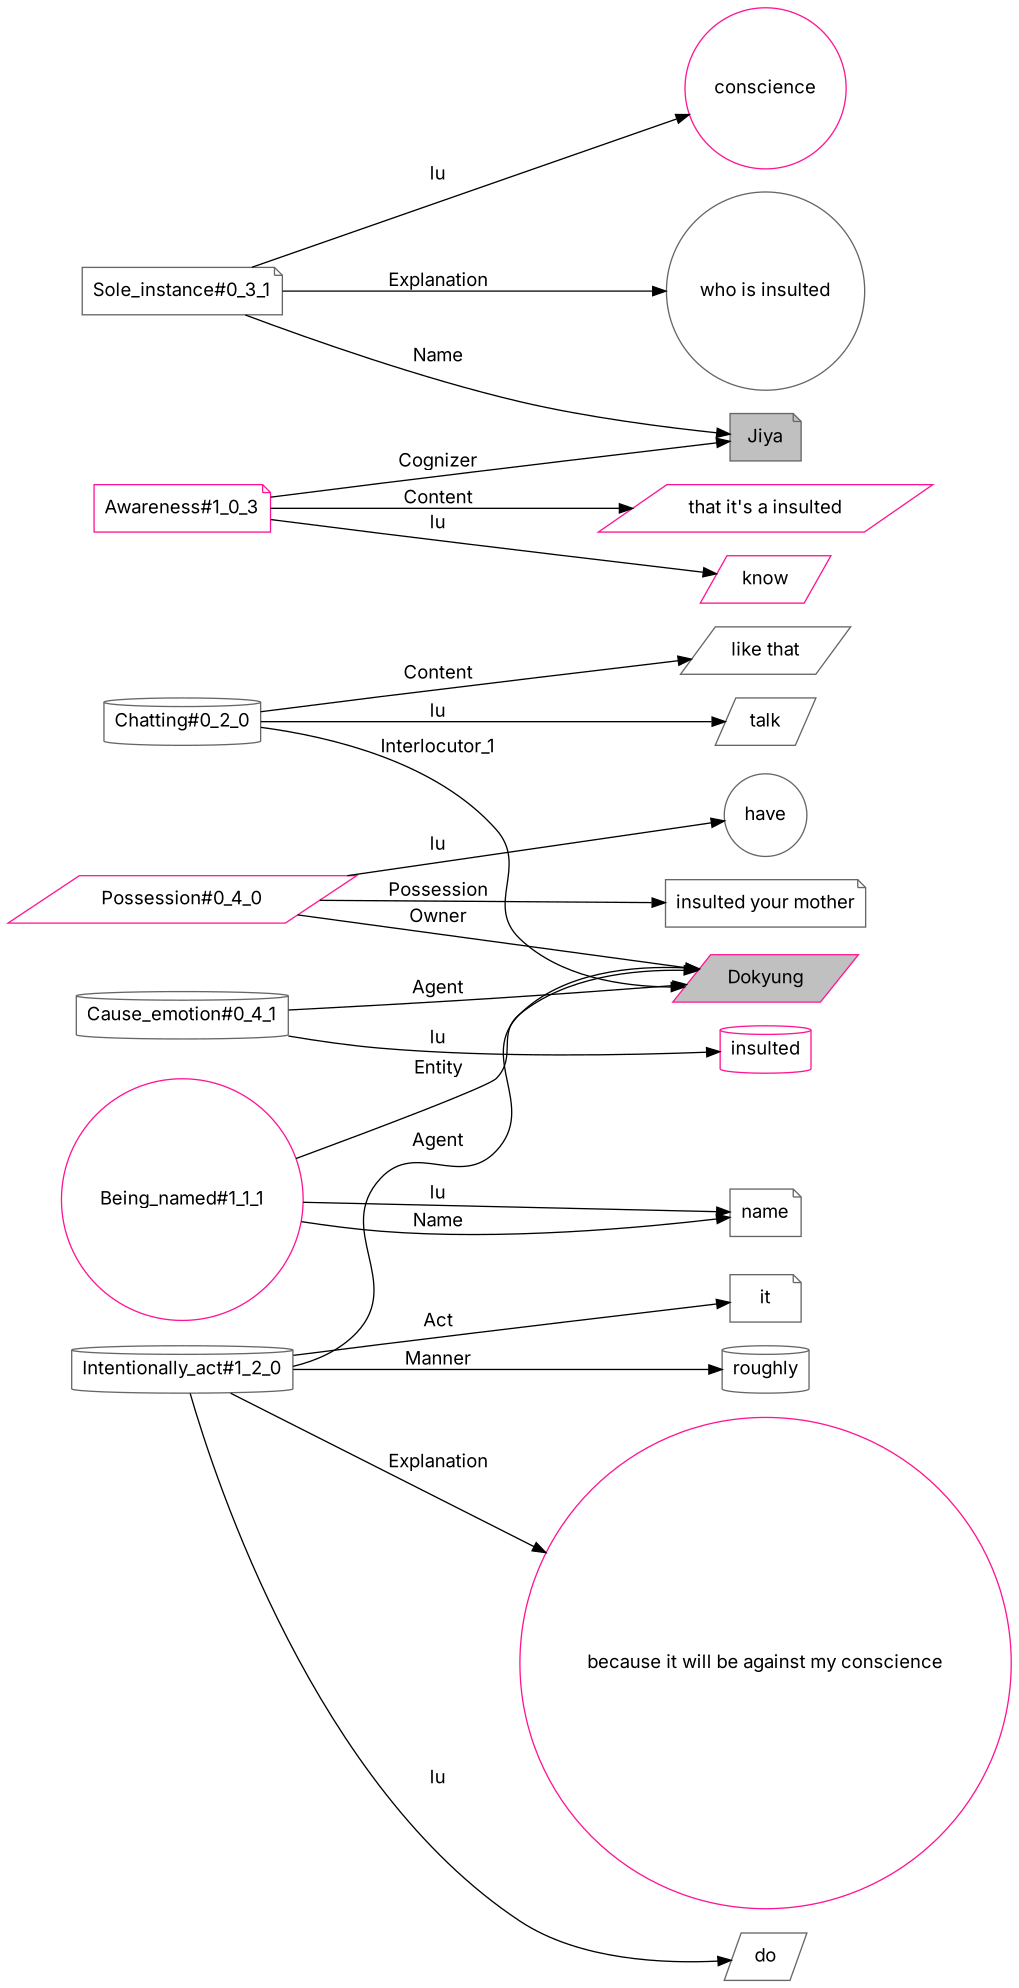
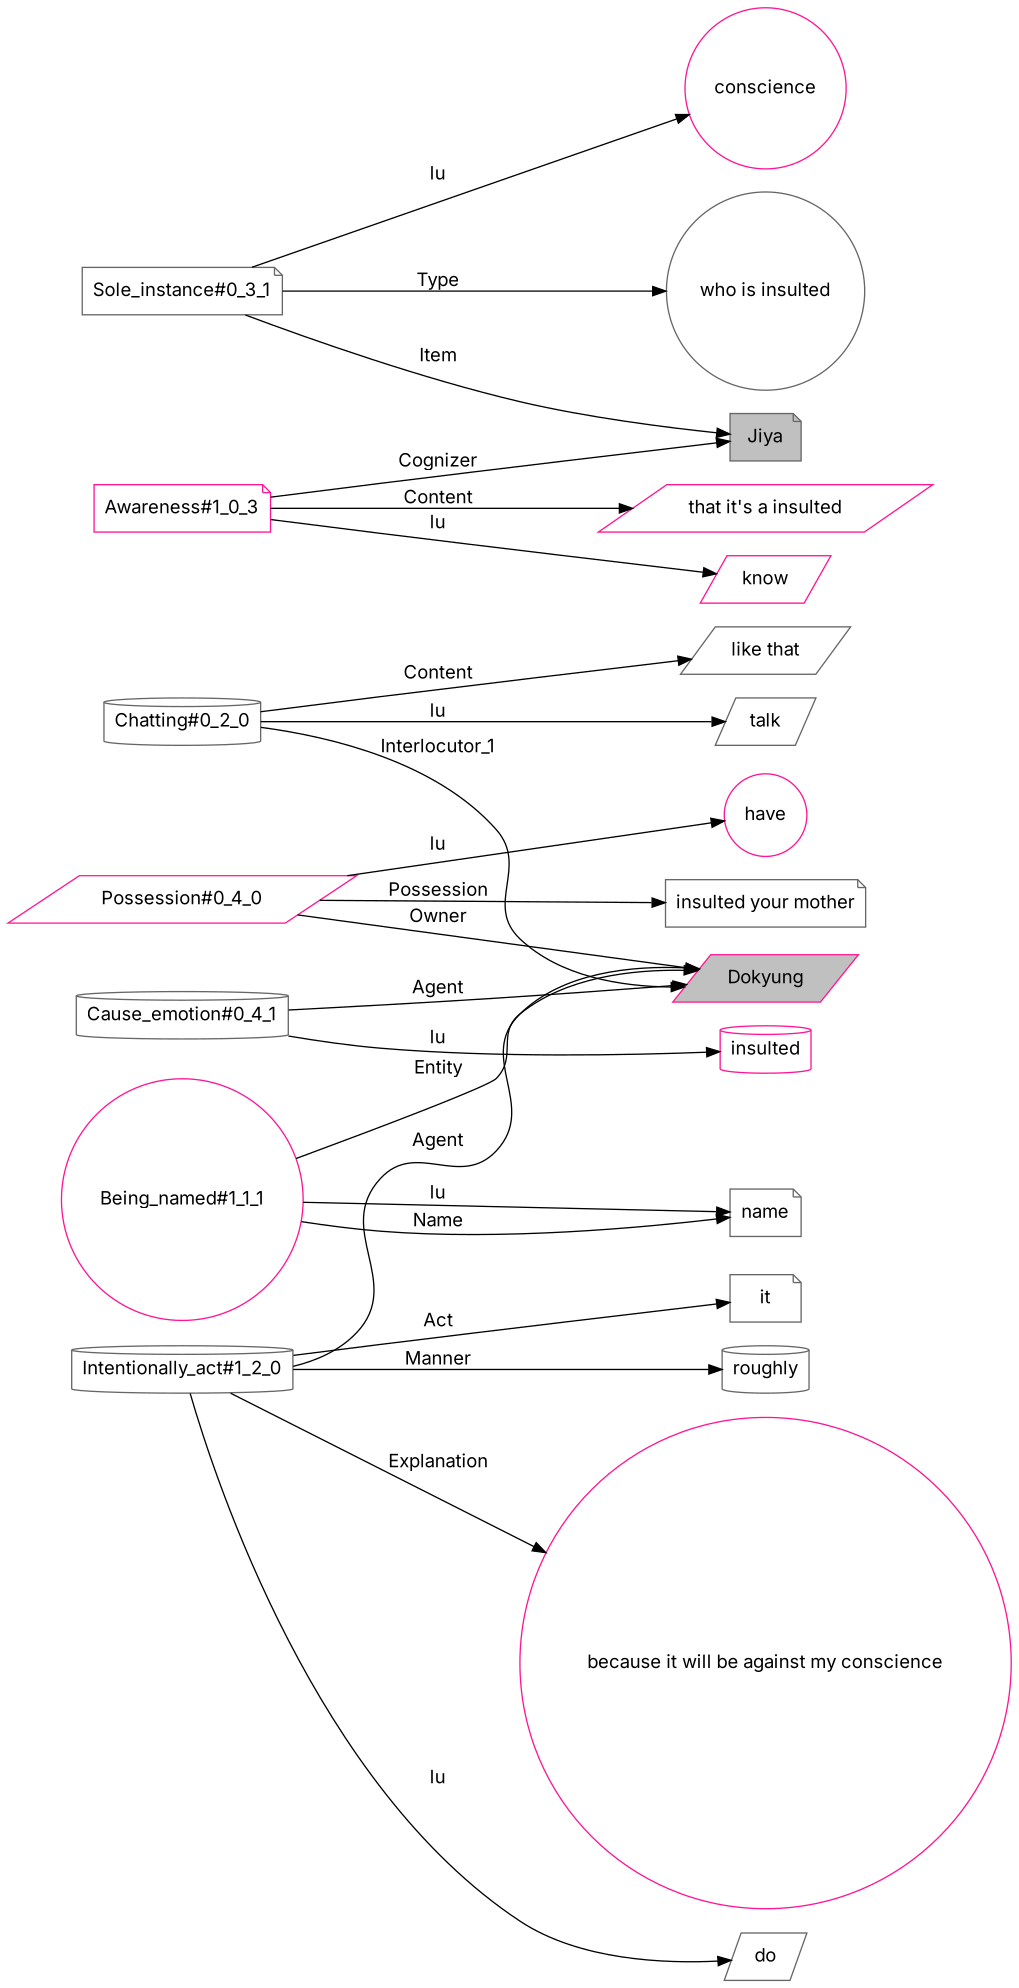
(438, 281) -> (438, 281)
(438, 356) -> (438, 356)
(766, 815) -> (766, 815)
